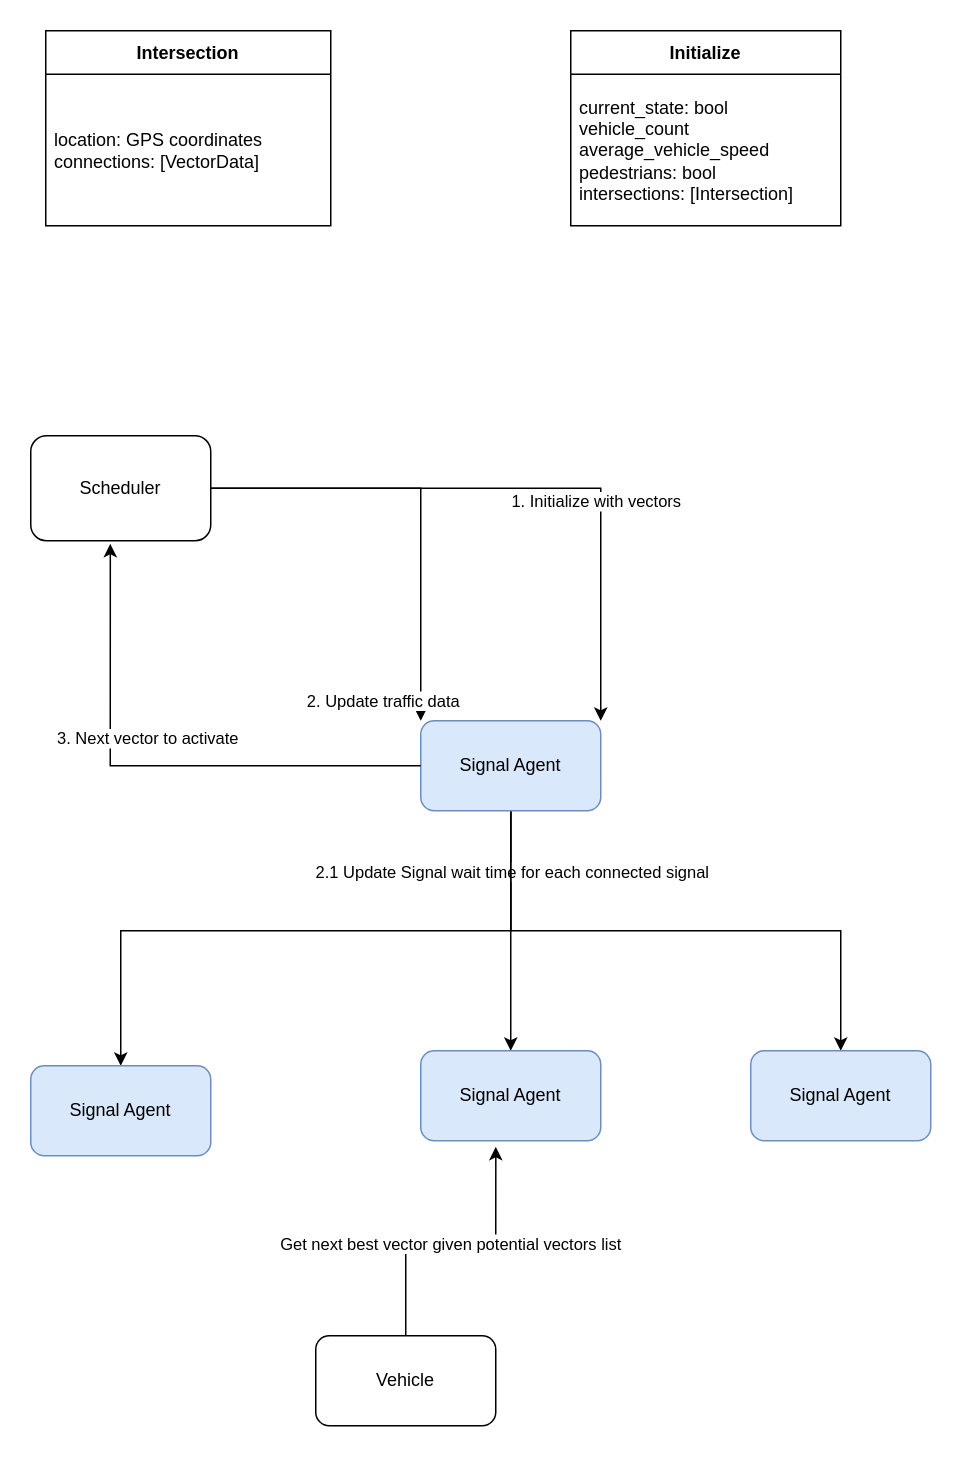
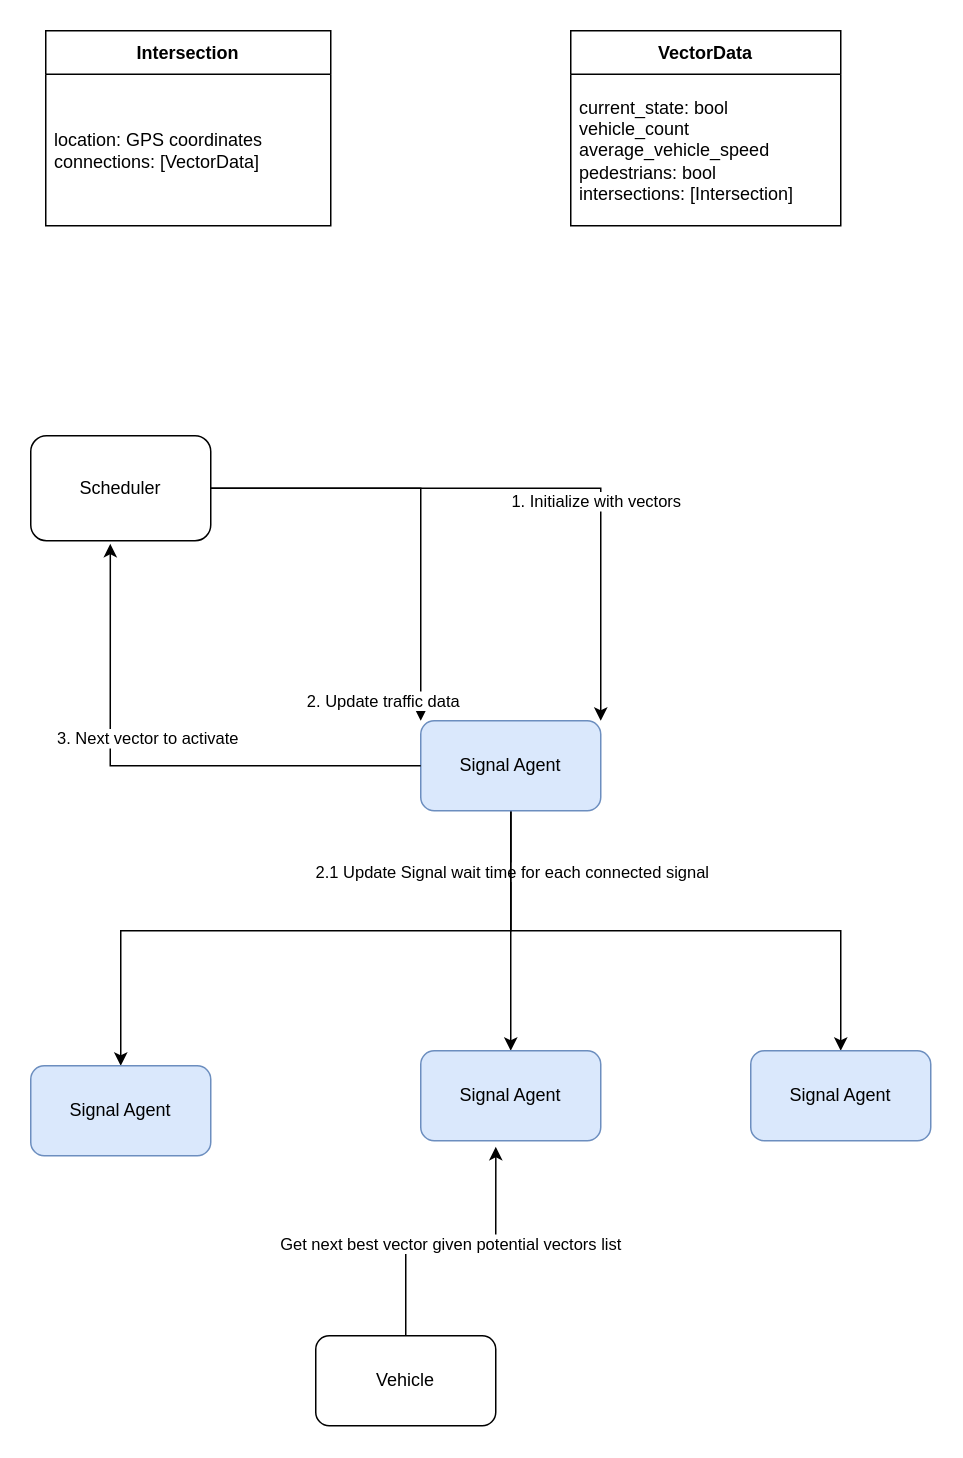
(706, 53) -> (706, 53)
